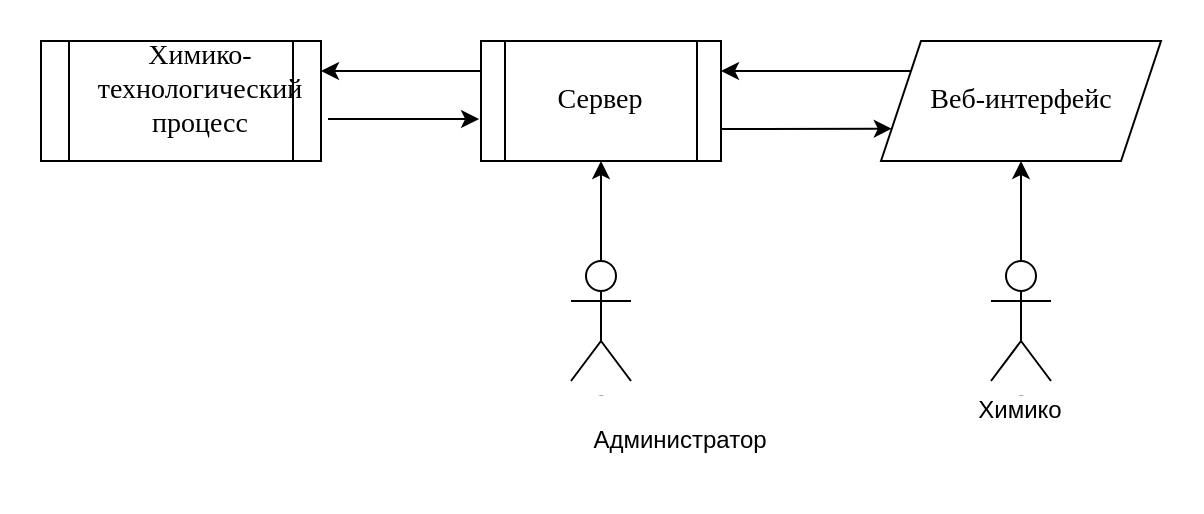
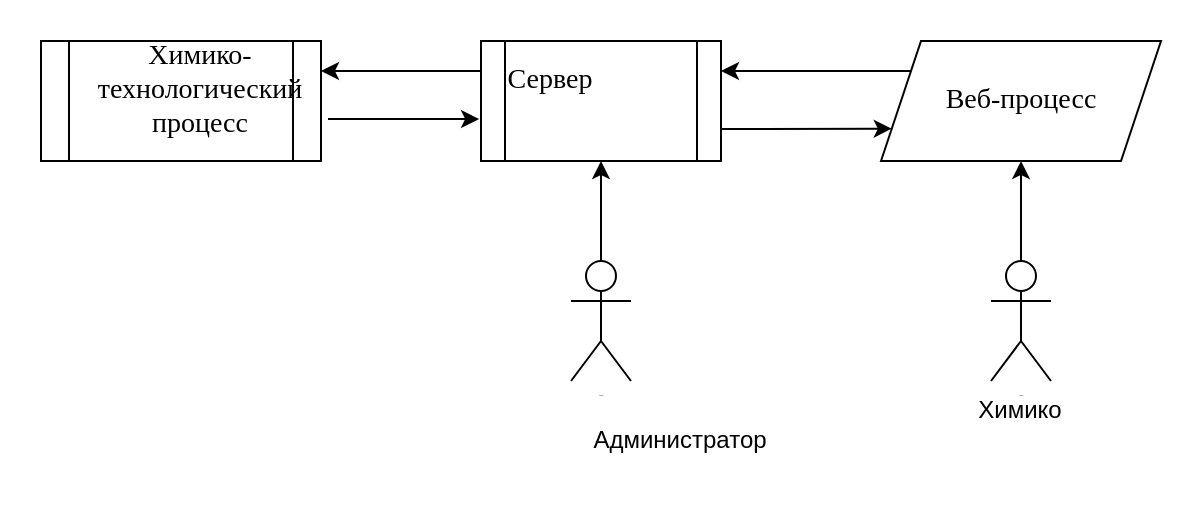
(601, 101) -> (551, 81)
(1022, 101) -> (1022, 101)
